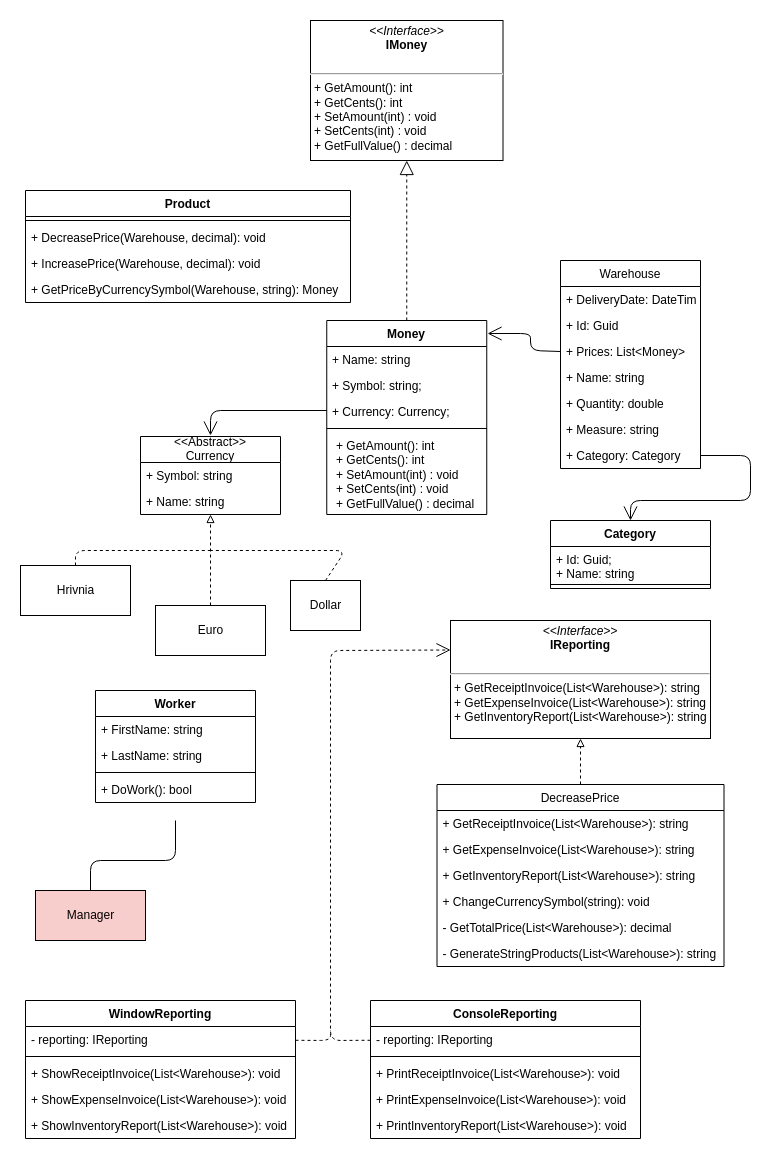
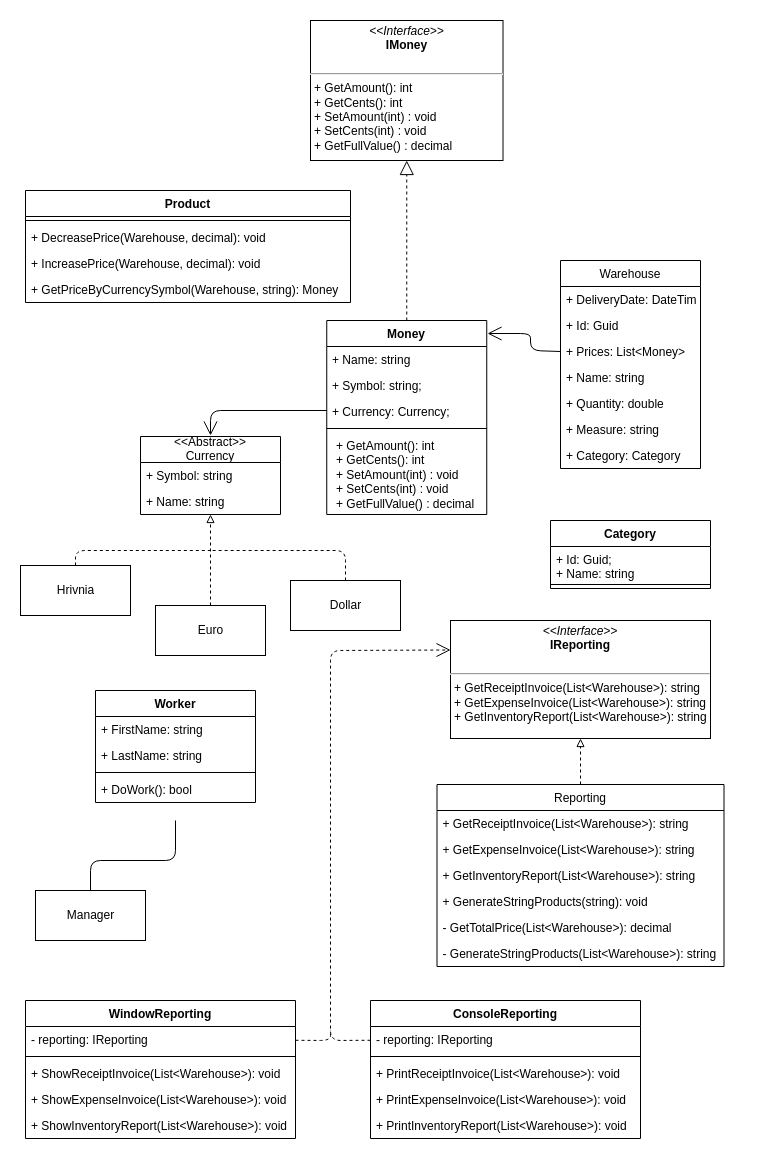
(725, 501) -> none
(326, 606) -> (346, 606)
(580, 798) -> (580, 798)
(554, 902) -> (561, 902)
(91, 916) -> (91, 916)
